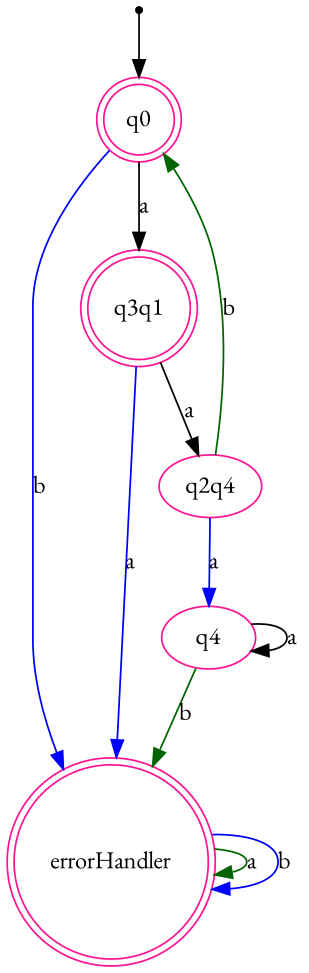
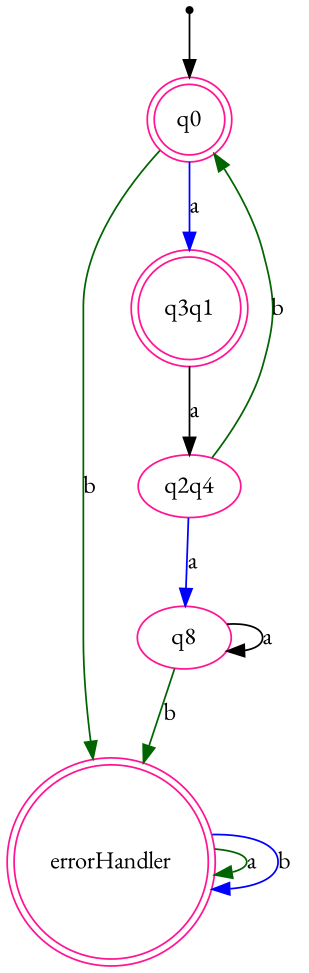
(139, 197) -> (190, 197)
(33, 442) -> (83, 435)
(127, 553) -> none
(209, 638) -> (184, 638)
